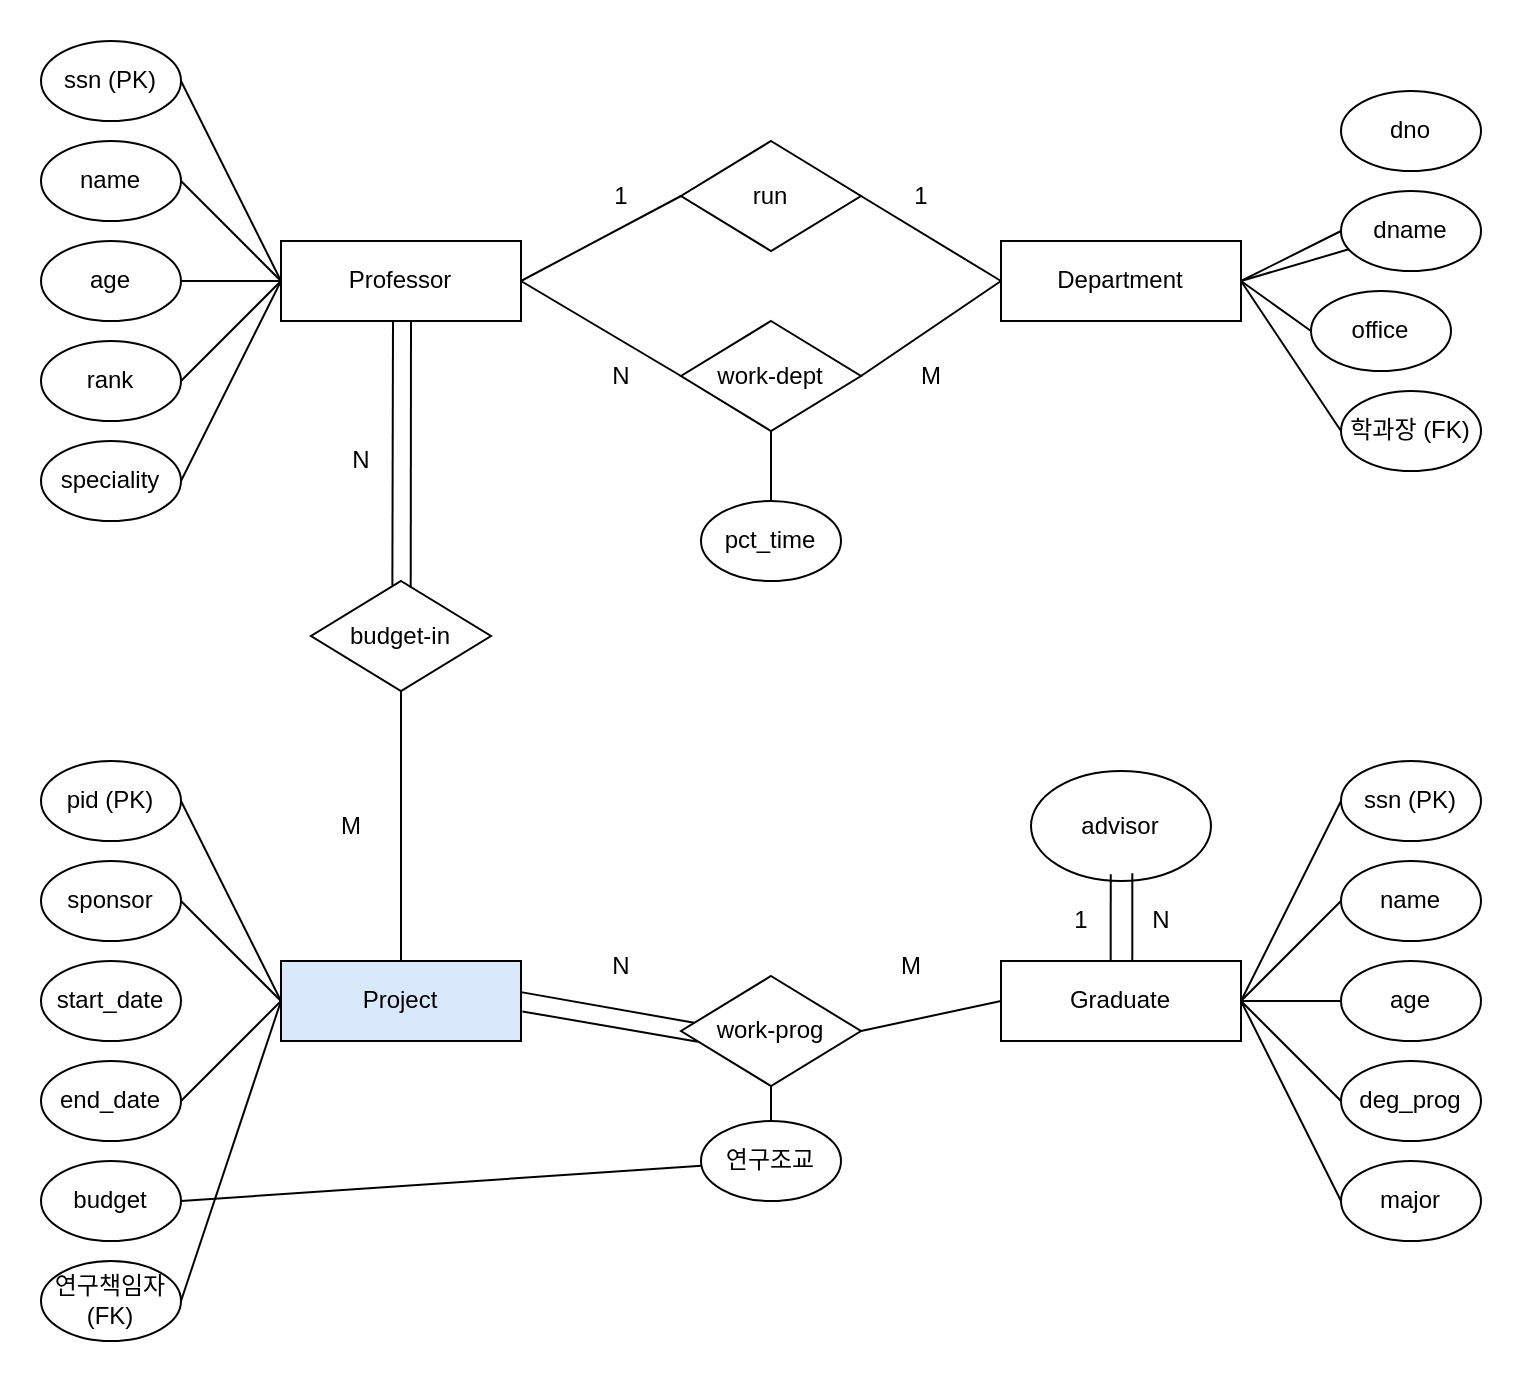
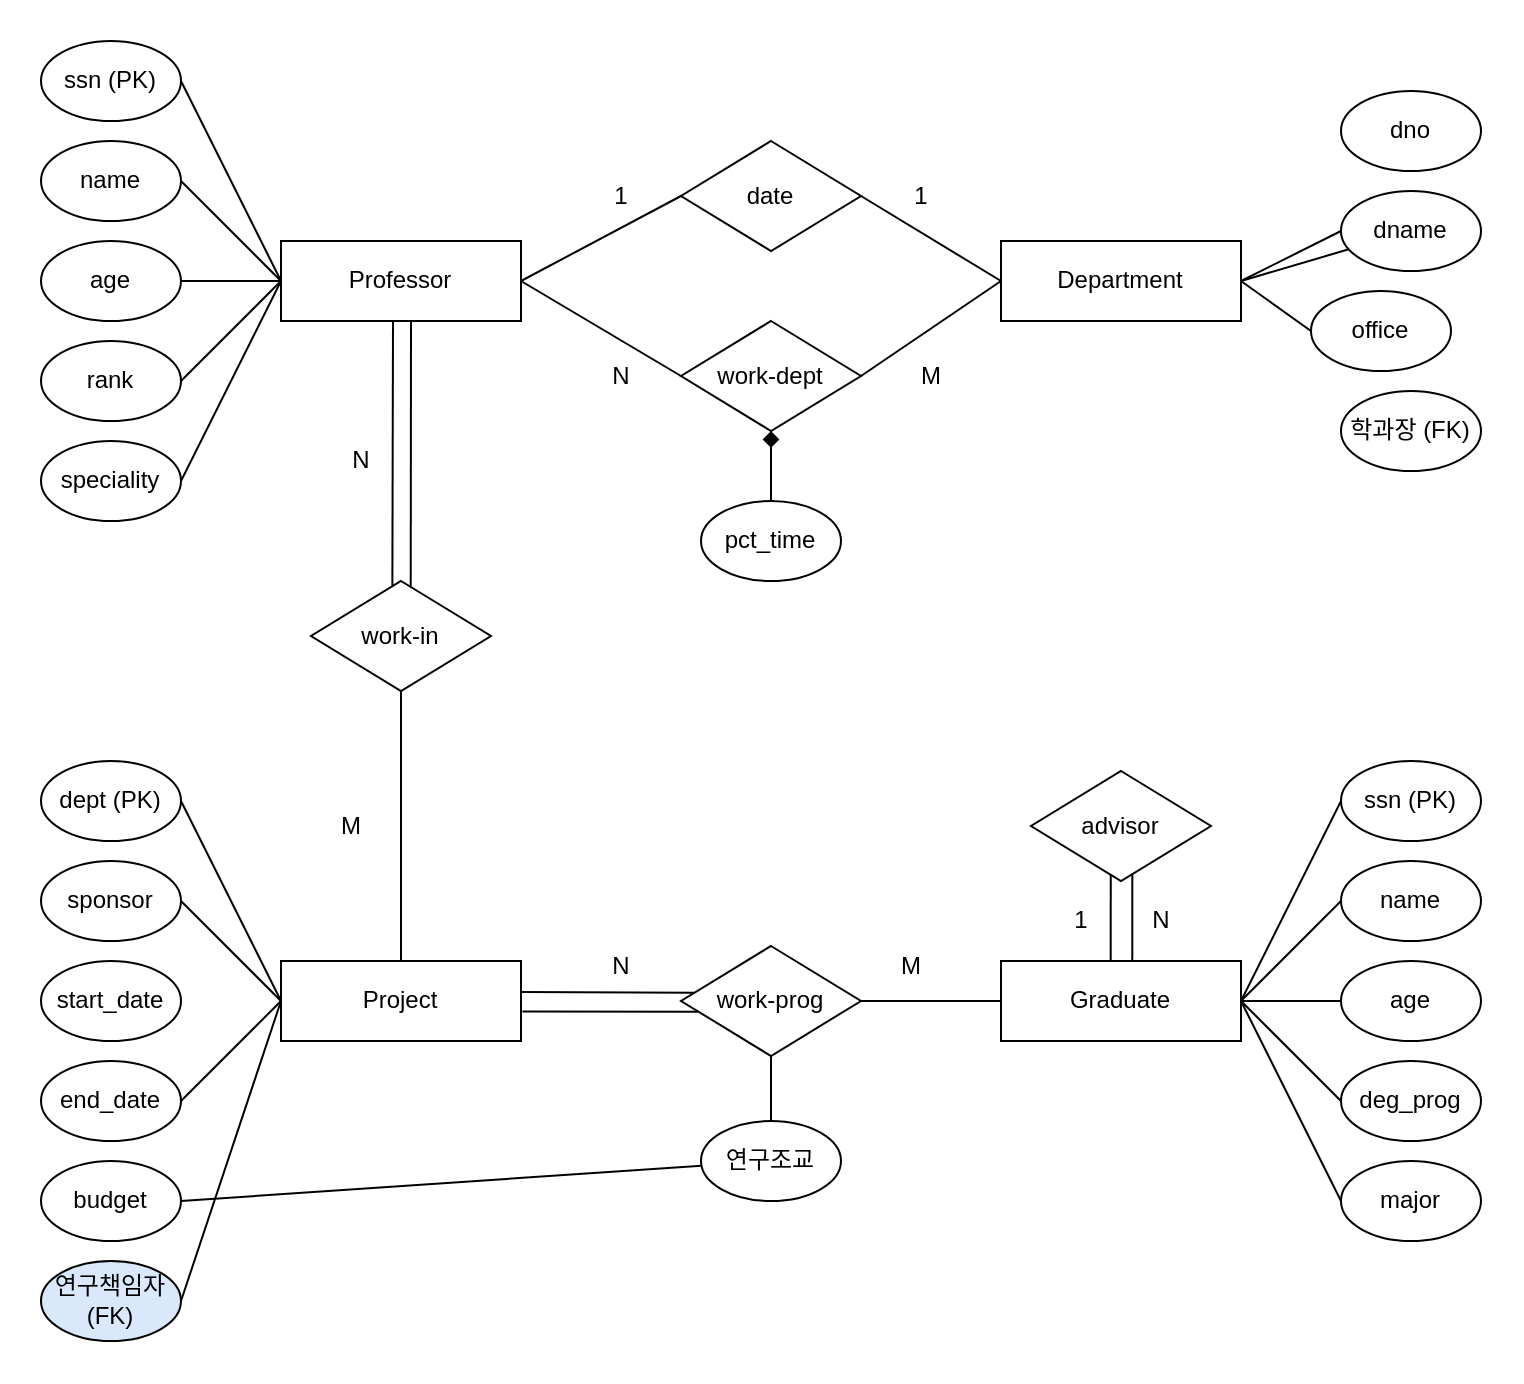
(771, 197) -> (771, 197)
(1293, 359) -> none
(771, 439) -> (771, 447)
(401, 637) -> (401, 637)
(111, 801) -> (111, 801)
(1121, 826) -> (1121, 826)
(401, 1001) -> (401, 1001)
(771, 1031) -> (771, 1001)
(111, 1301) -> (111, 1301)
